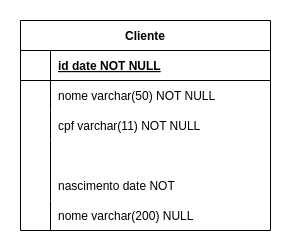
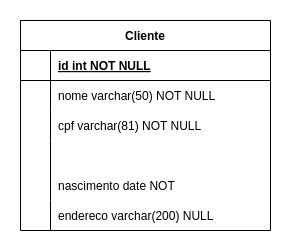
(106, 66) -> (101, 66)
(134, 126) -> (134, 126)
(129, 216) -> (142, 216)
